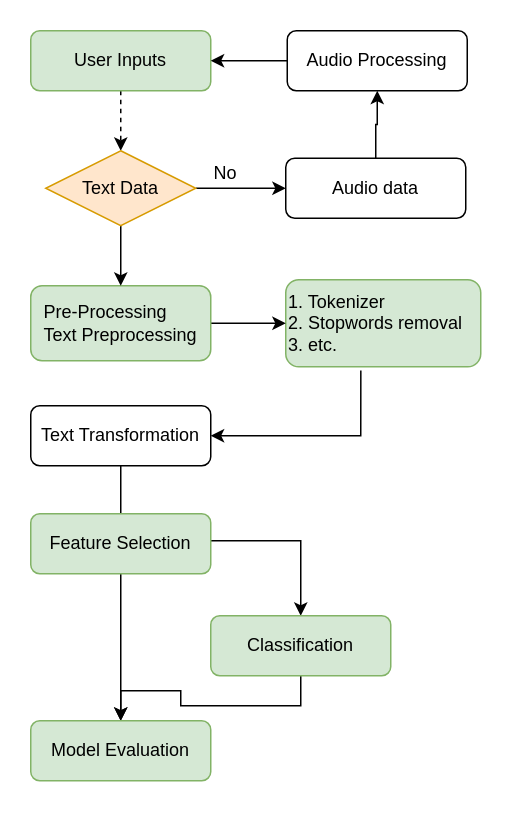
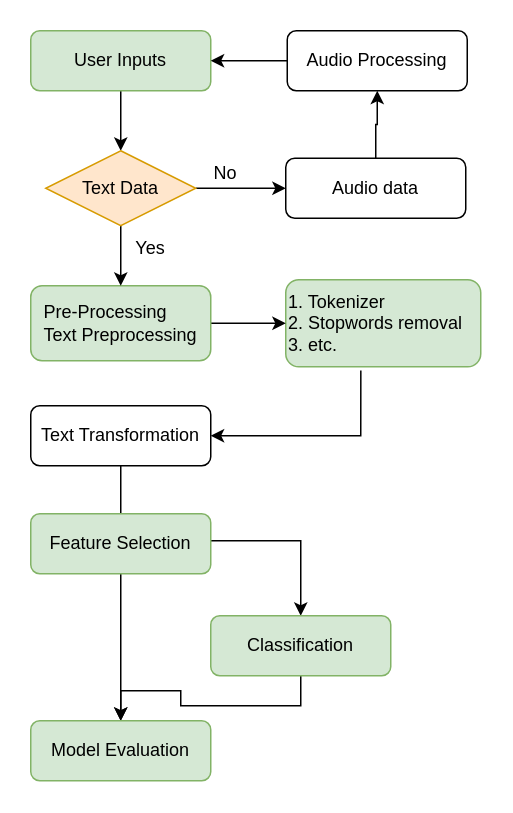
(121, 115) -> (121, 115)
none -> (151, 248)
